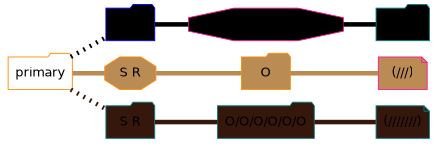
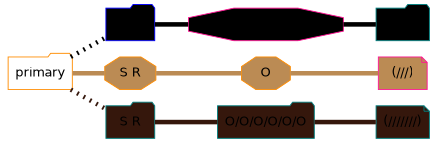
(266, 73) -> (266, 73)
